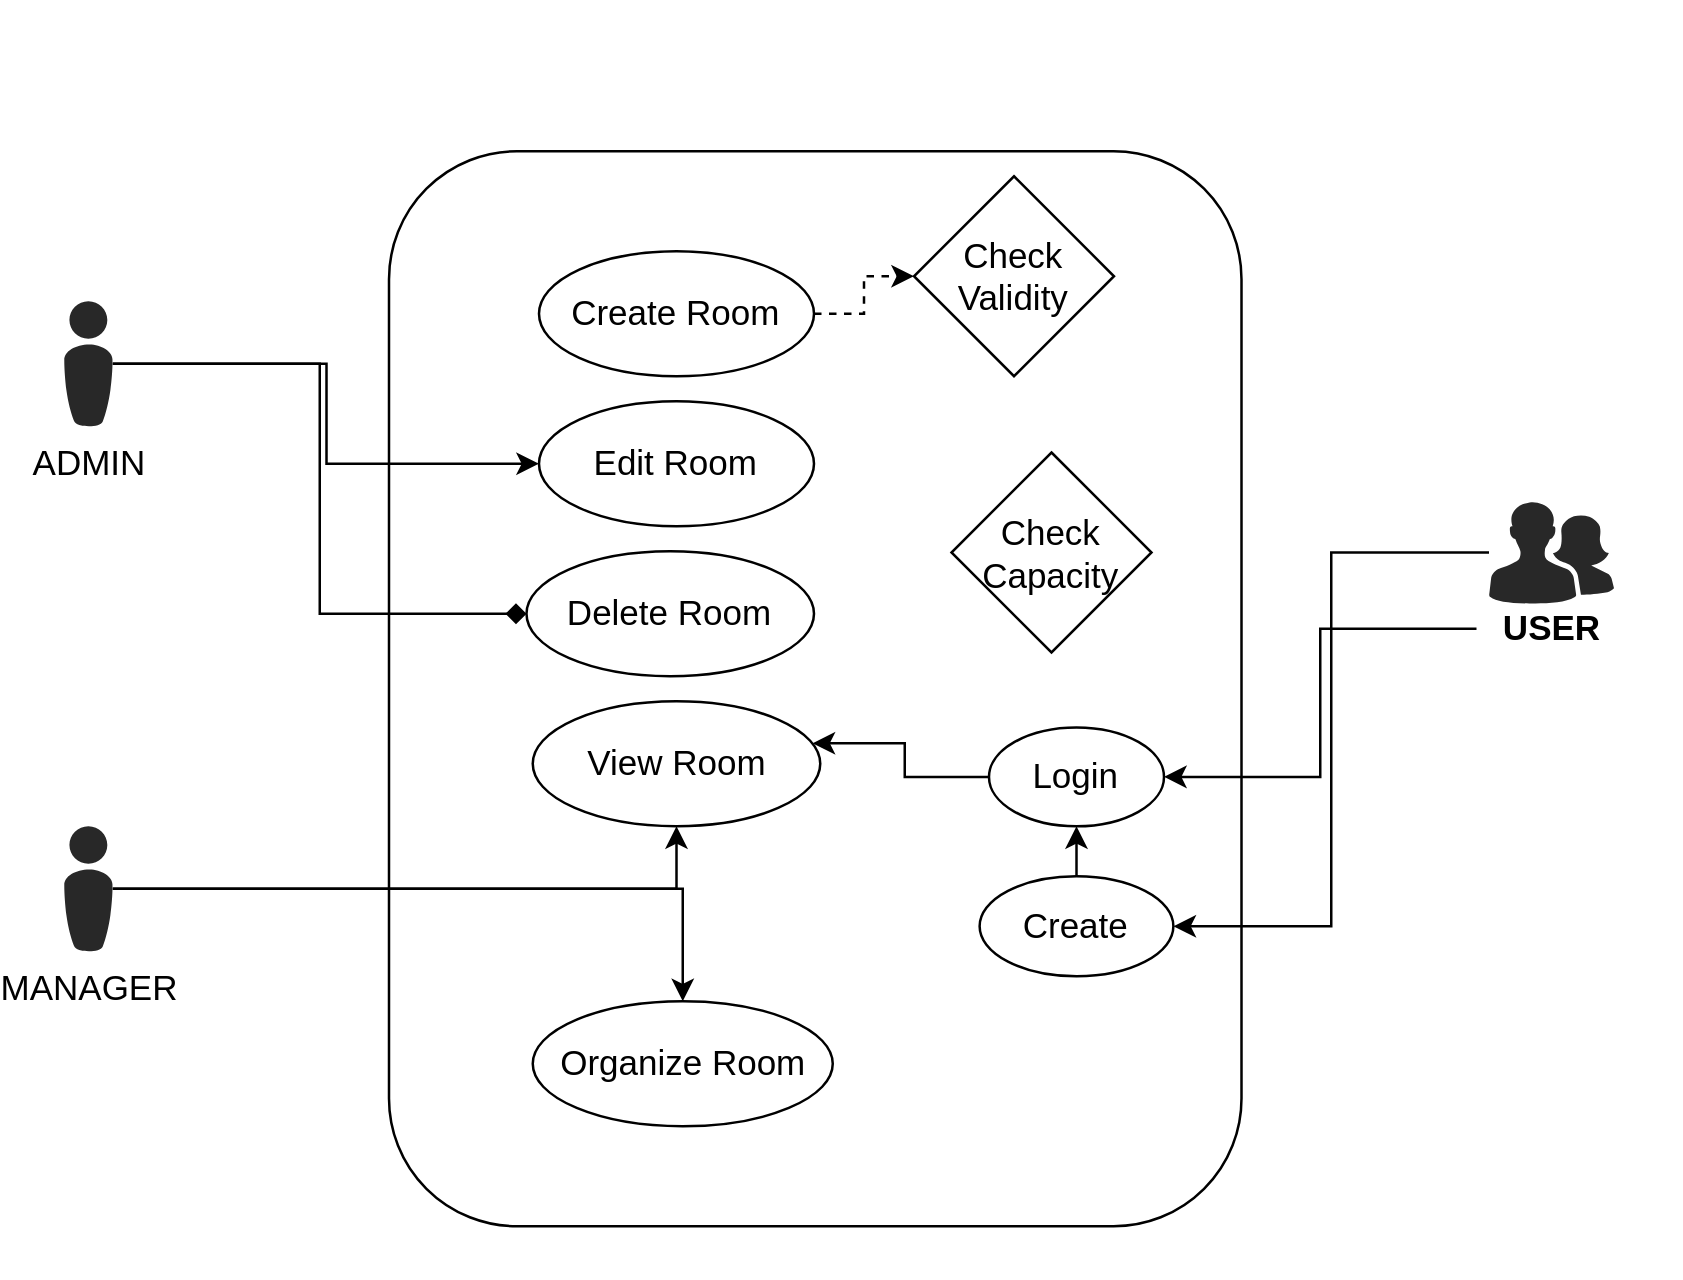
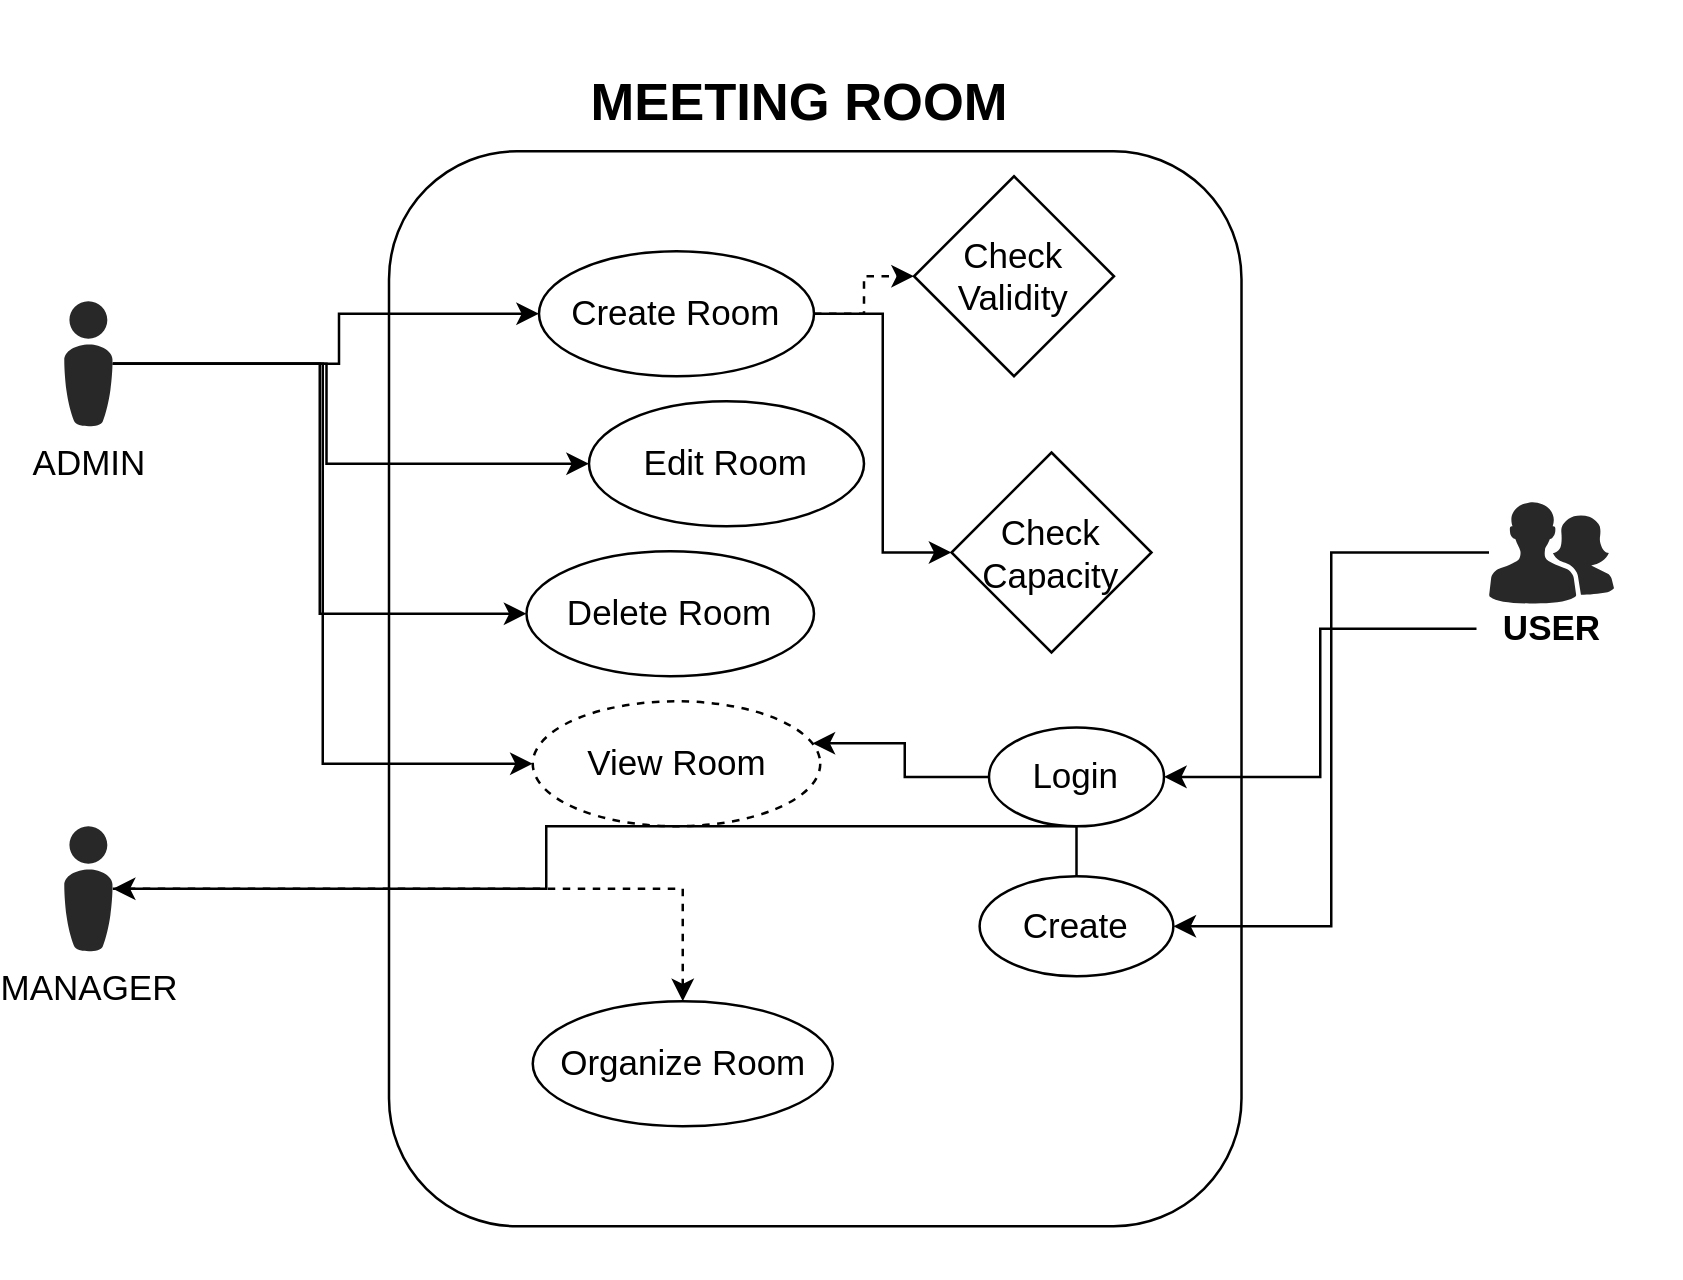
none -> (799, 101)
none -> (402, 314)
none -> (883, 450)
(676, 464) -> (726, 464)
(506, 614) -> (507, 614)
none -> (347, 764)
(676, 764) -> (676, 764)
(1076, 844) -> (879, 826)
(676, 863) -> none
(683, 932) -> (683, 932)
